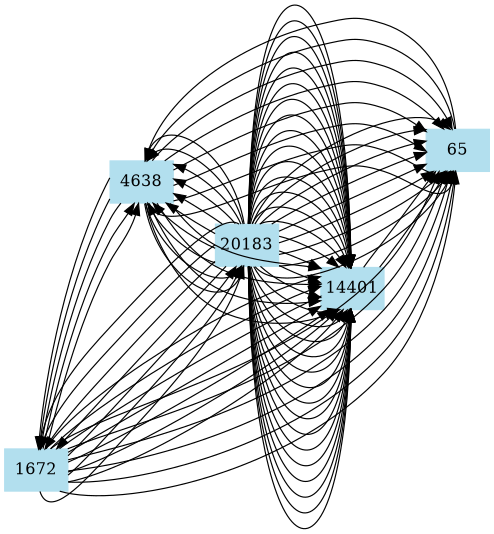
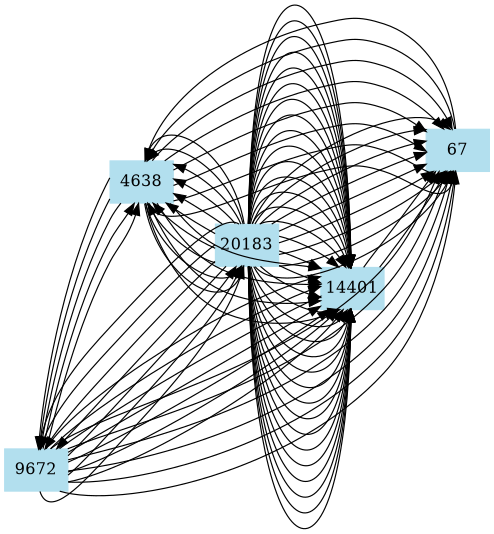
(458, 150) -> (458, 150)
(36, 470) -> (36, 470)
